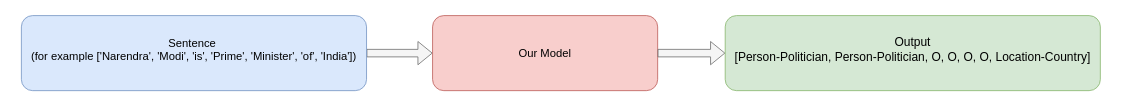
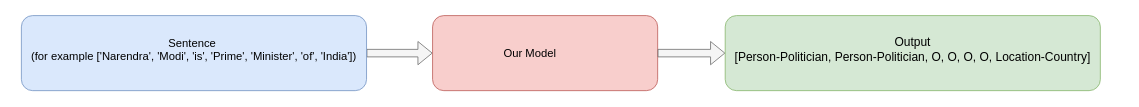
(545, 53) -> (530, 53)
